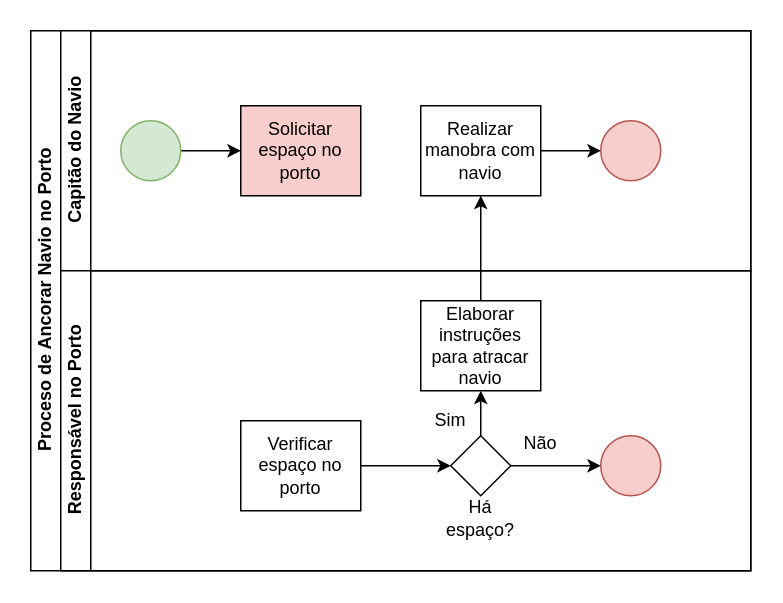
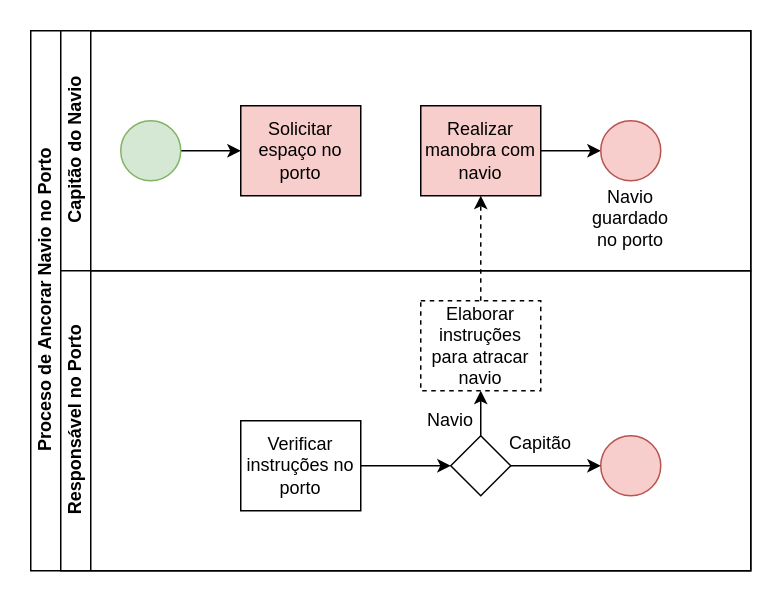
(481, 151) -> (481, 151)
none -> (631, 218)
(481, 256) -> (481, 256)
(481, 346) -> (481, 346)
(451, 421) -> (451, 421)
(541, 443) -> (541, 443)
(301, 466) -> (301, 466)
(481, 518) -> none
